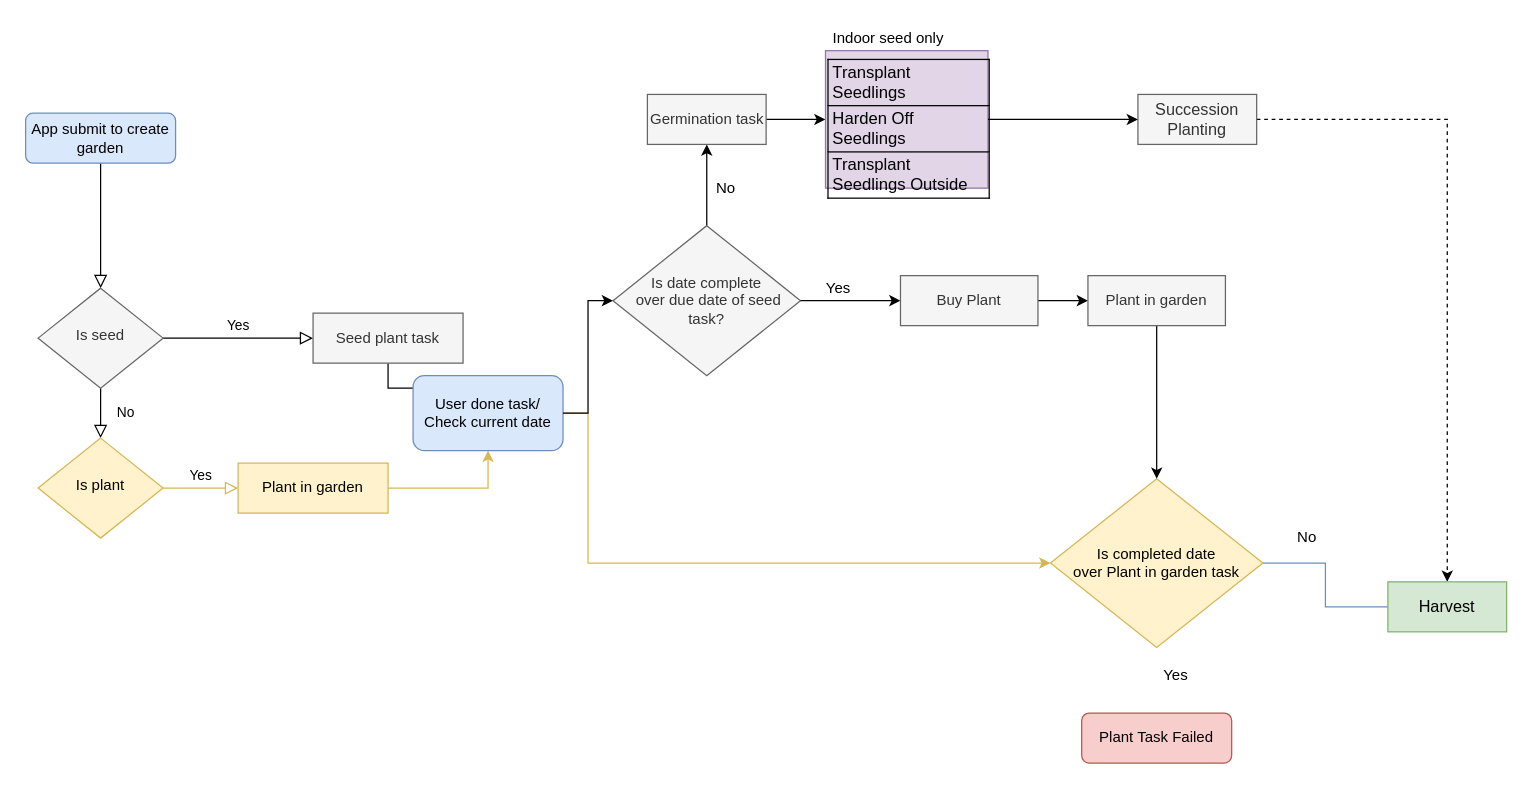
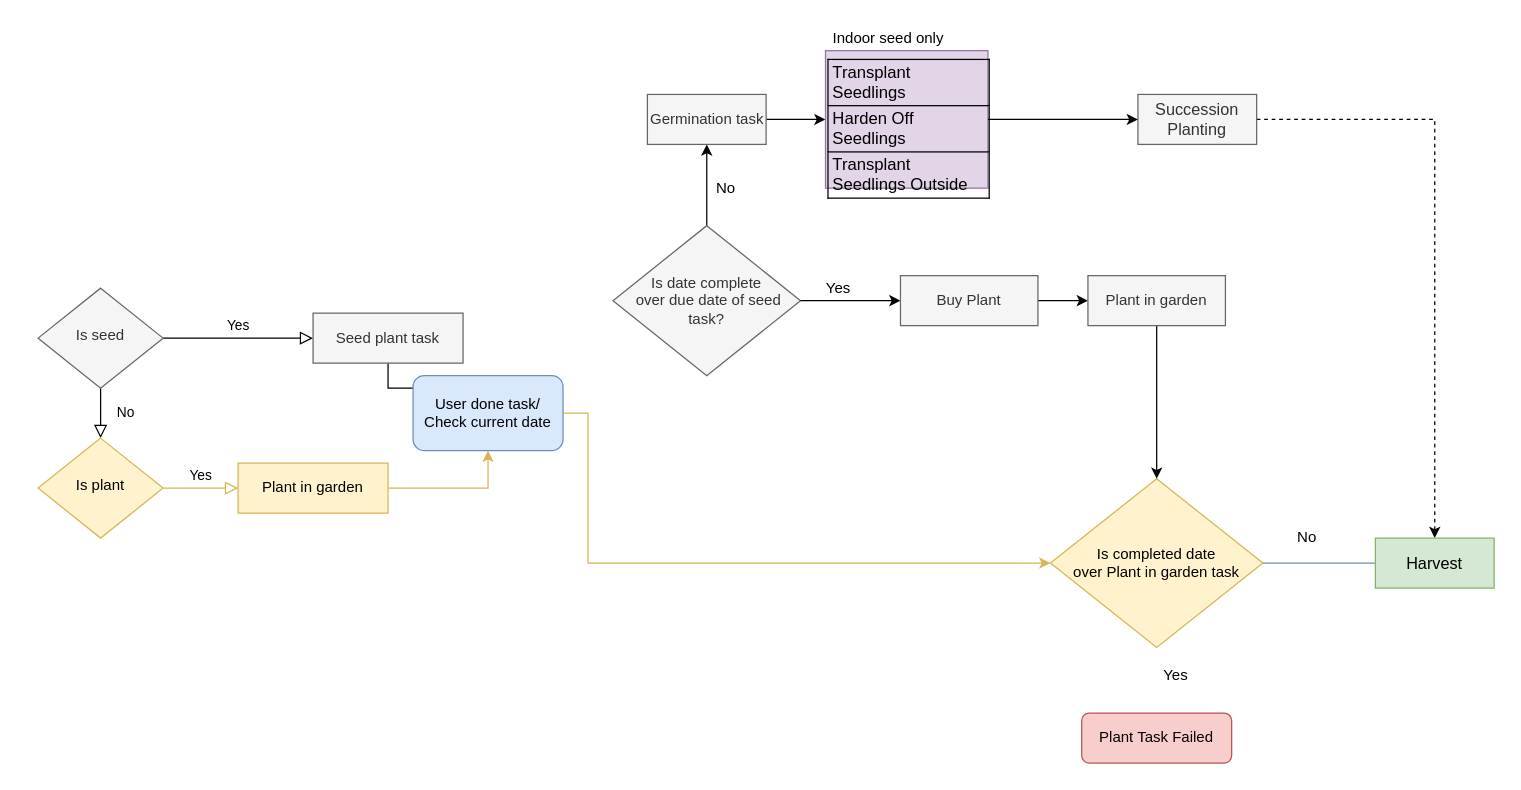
(101, 138) -> none
(101, 219) -> none
(588, 348) -> none
(1448, 607) -> (1435, 563)
